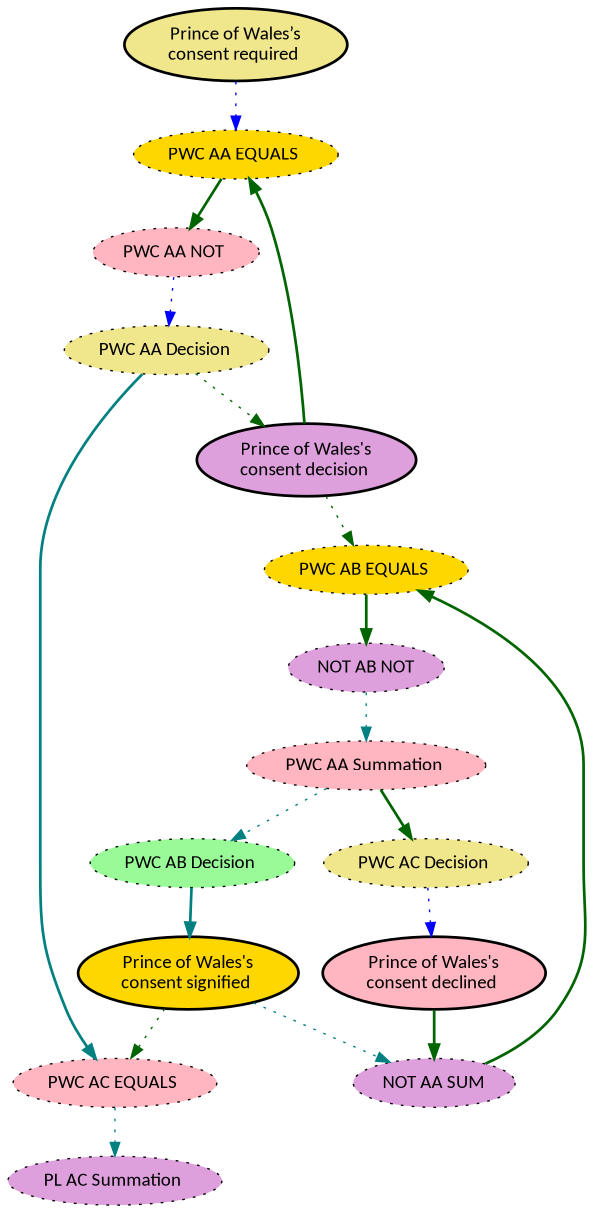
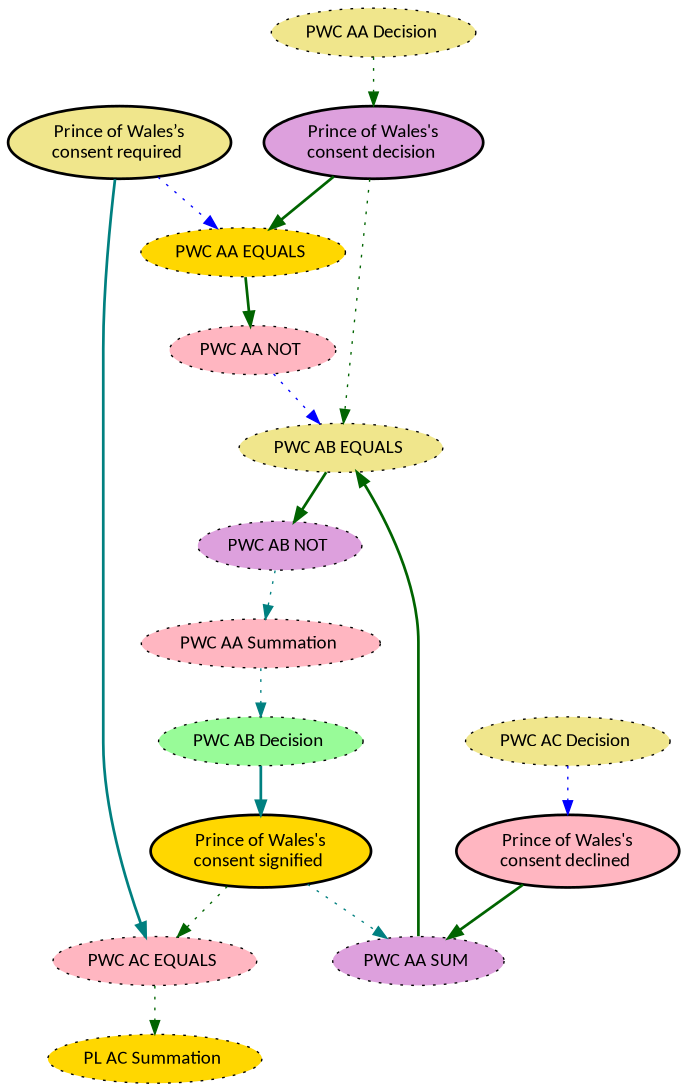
(172, 295) -> (292, 394)
(366, 570) -> (341, 448)
(366, 668) -> (280, 546)
(40, 700) -> (103, 553)
(392, 808) -> none
(434, 1083) -> (418, 961)
(115, 1125) -> (155, 1003)
(115, 1181) -> (155, 1059)
